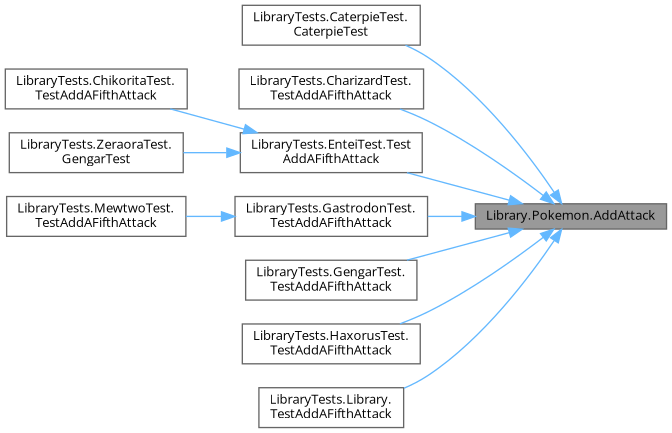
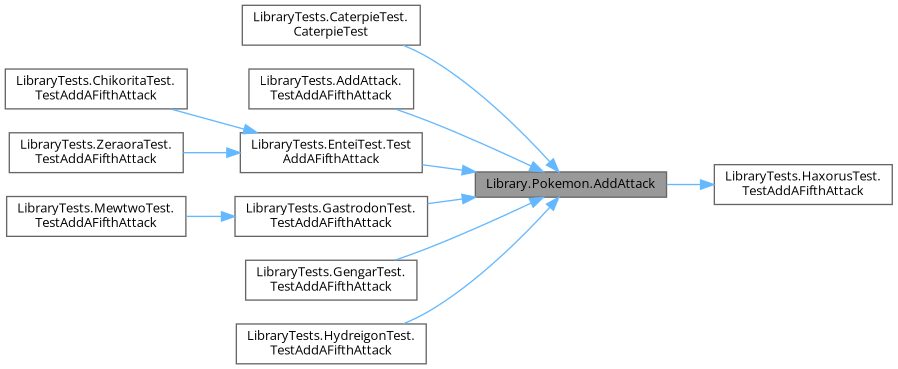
(331, 89) -> (331, 89)
(96, 153) -> (96, 153)
(474, 285) -> (683, 185)
(331, 408) -> (331, 344)
